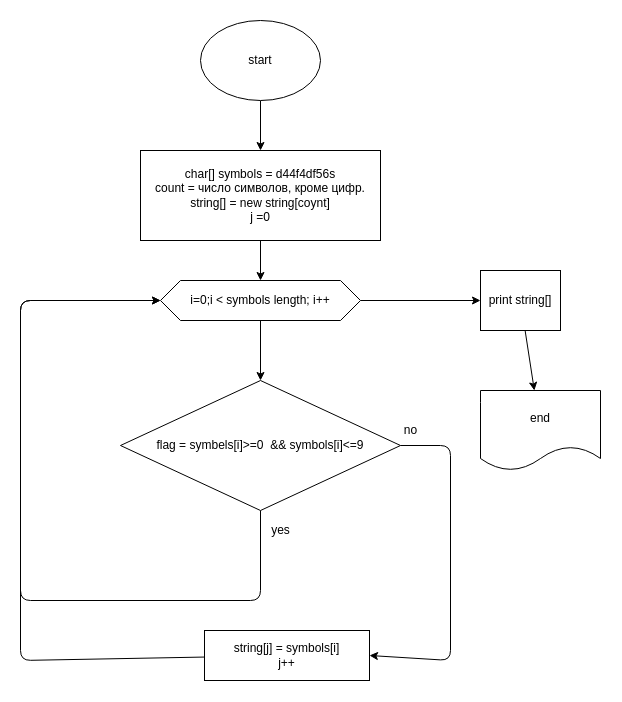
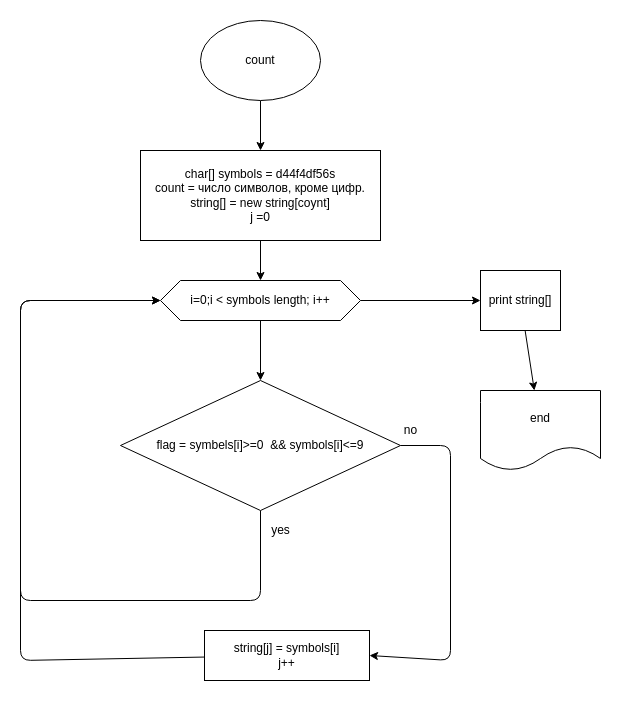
(261, 61) -> (261, 61)
